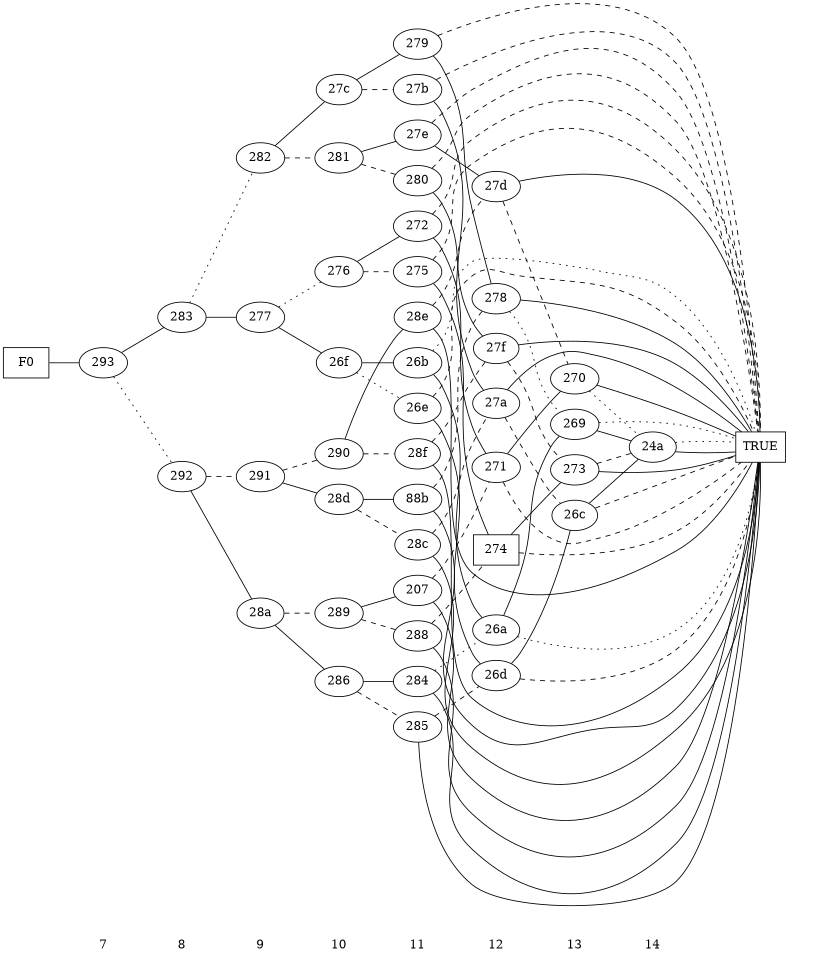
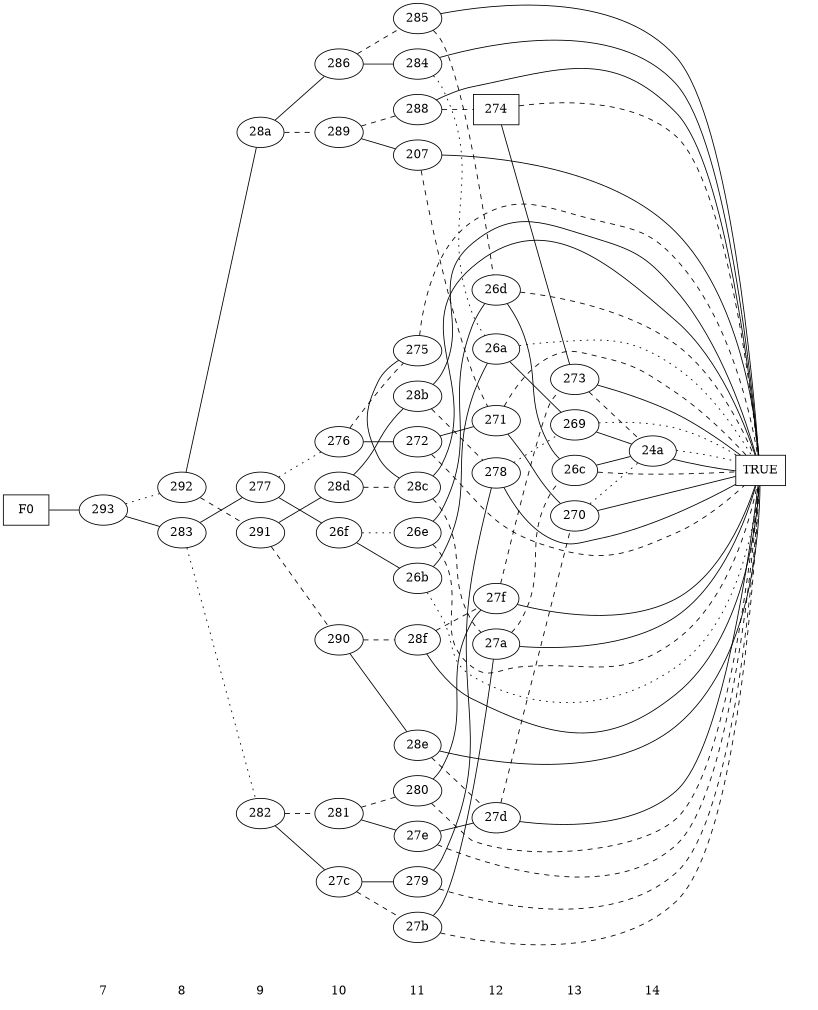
(463, 414) -> (367, 419)
(418, 499) -> (418, 396)
